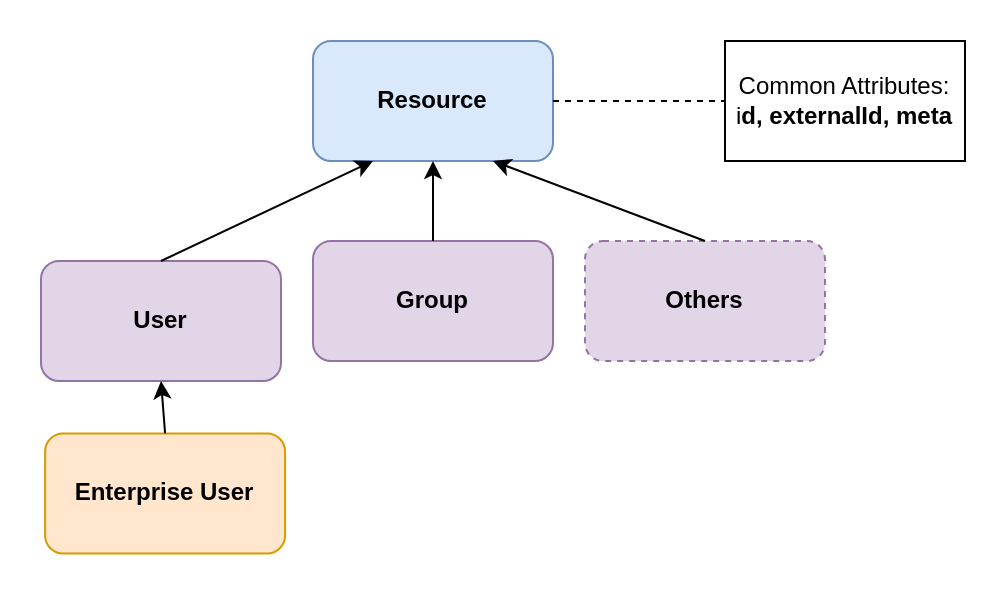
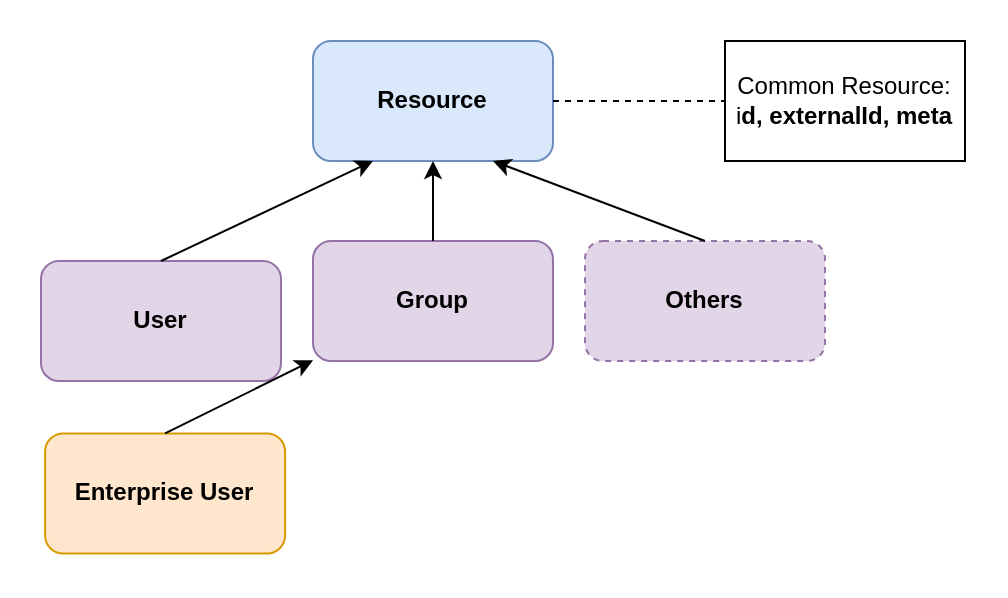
(845, 101) -> (845, 101)
(164, 414) -> (233, 400)
